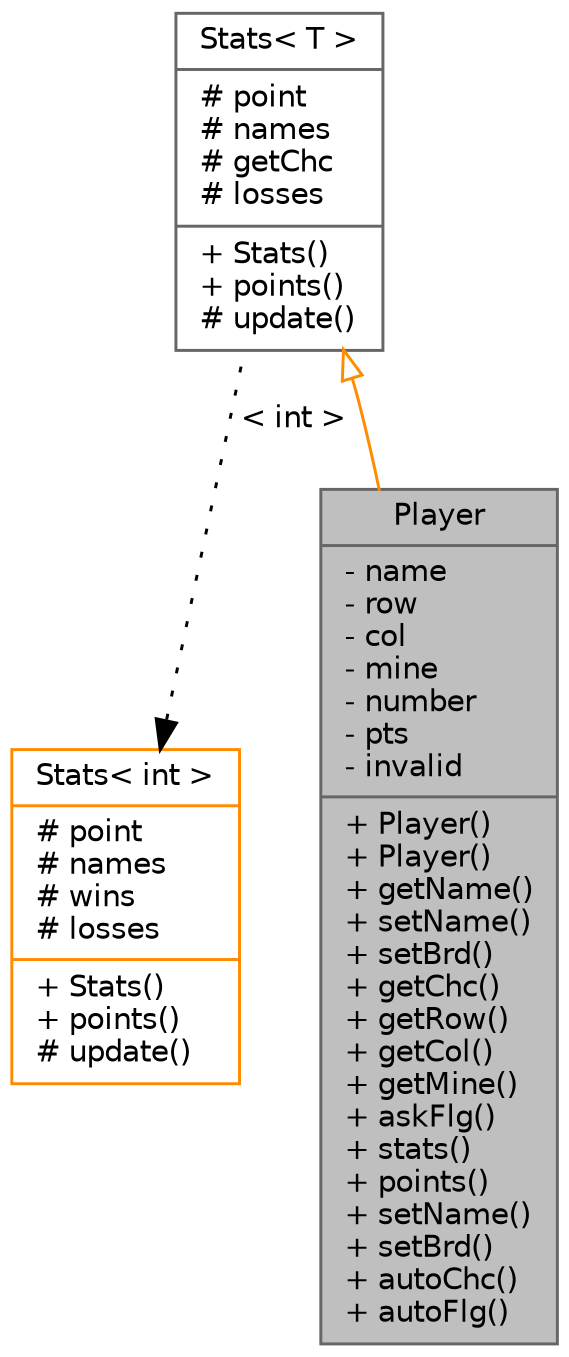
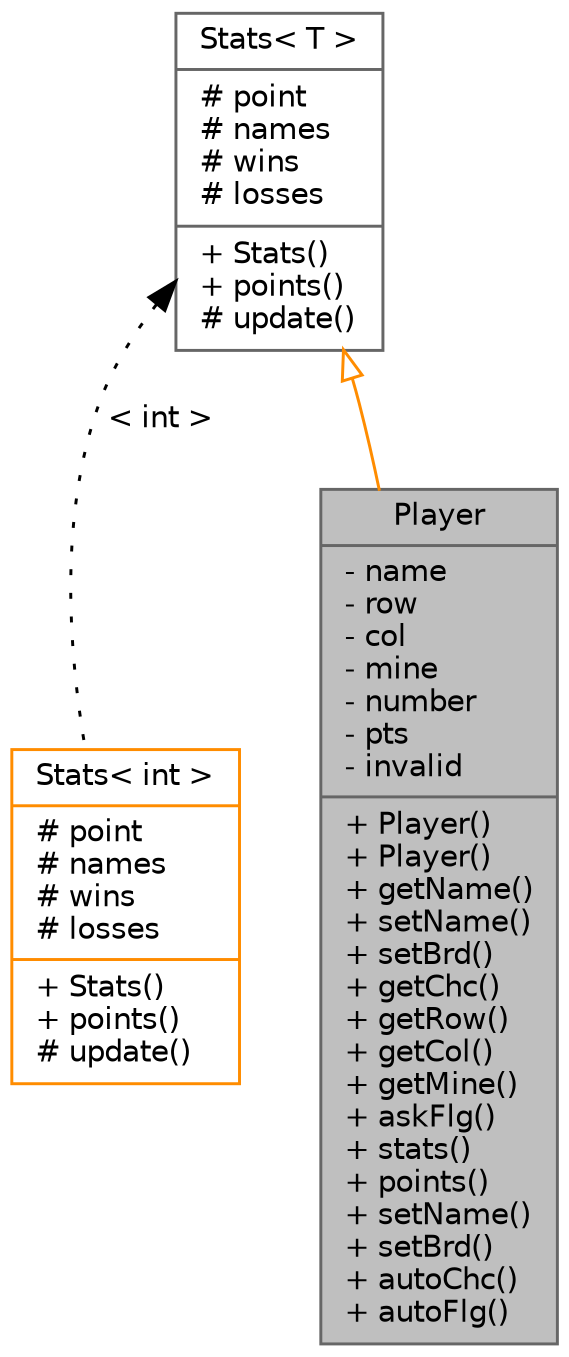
(268, 163) -> (250, 163)
(206, 534) -> (74, 519)
